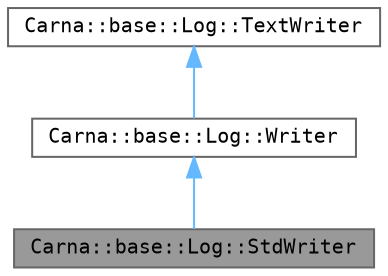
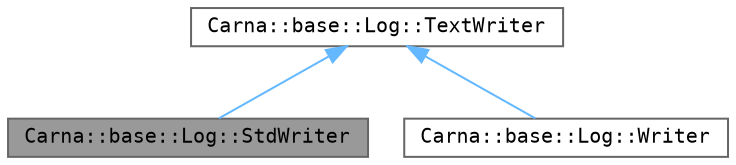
(194, 203) -> (274, 87)
